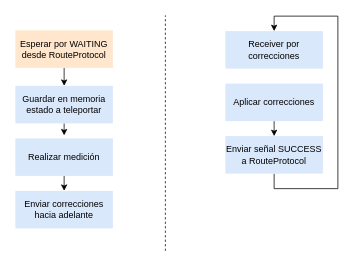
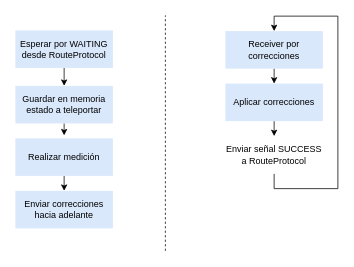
(64, 49) -> (64, 49)
none -> (274, 77)
(274, 155) -> (274, 155)
